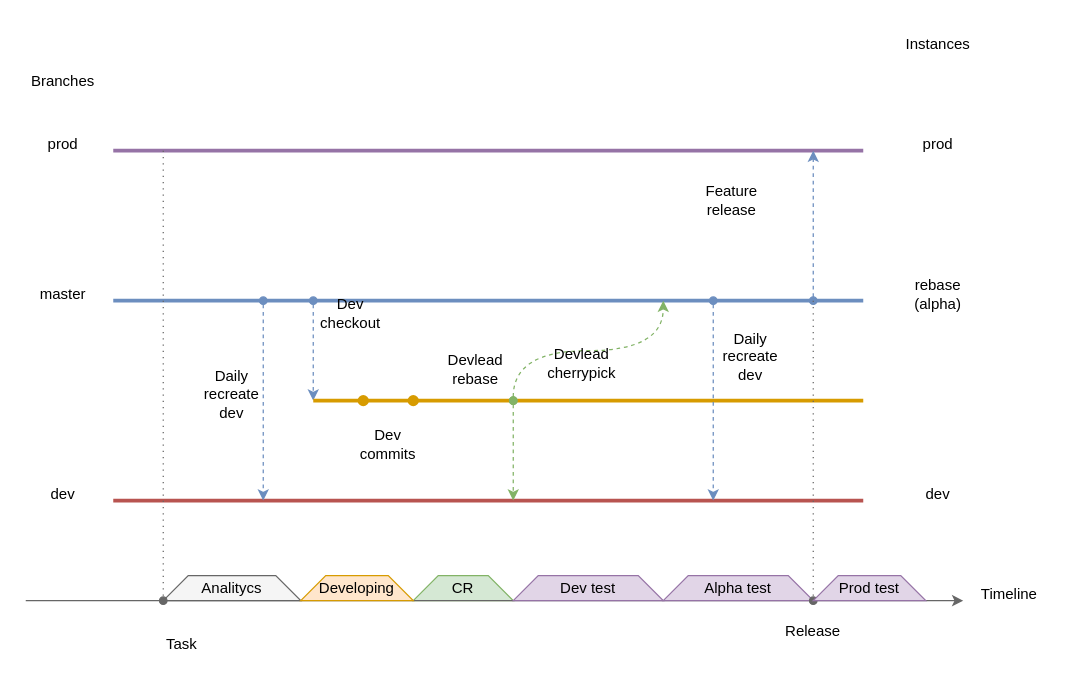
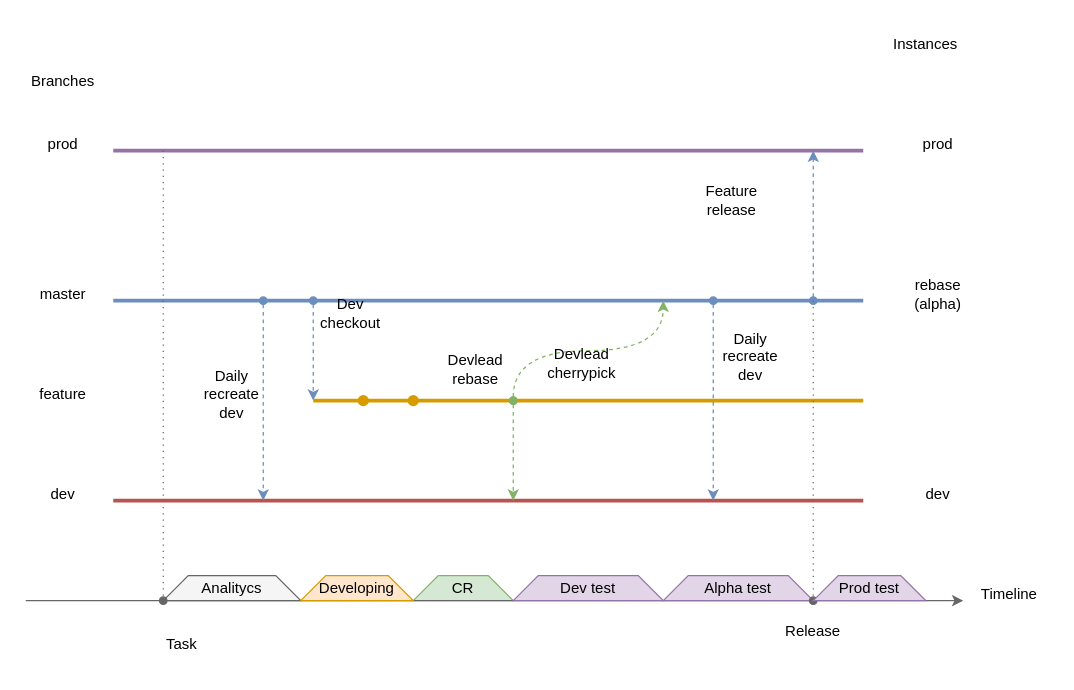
(938, 44) -> (926, 44)
none -> (63, 394)
(388, 444) -> none
